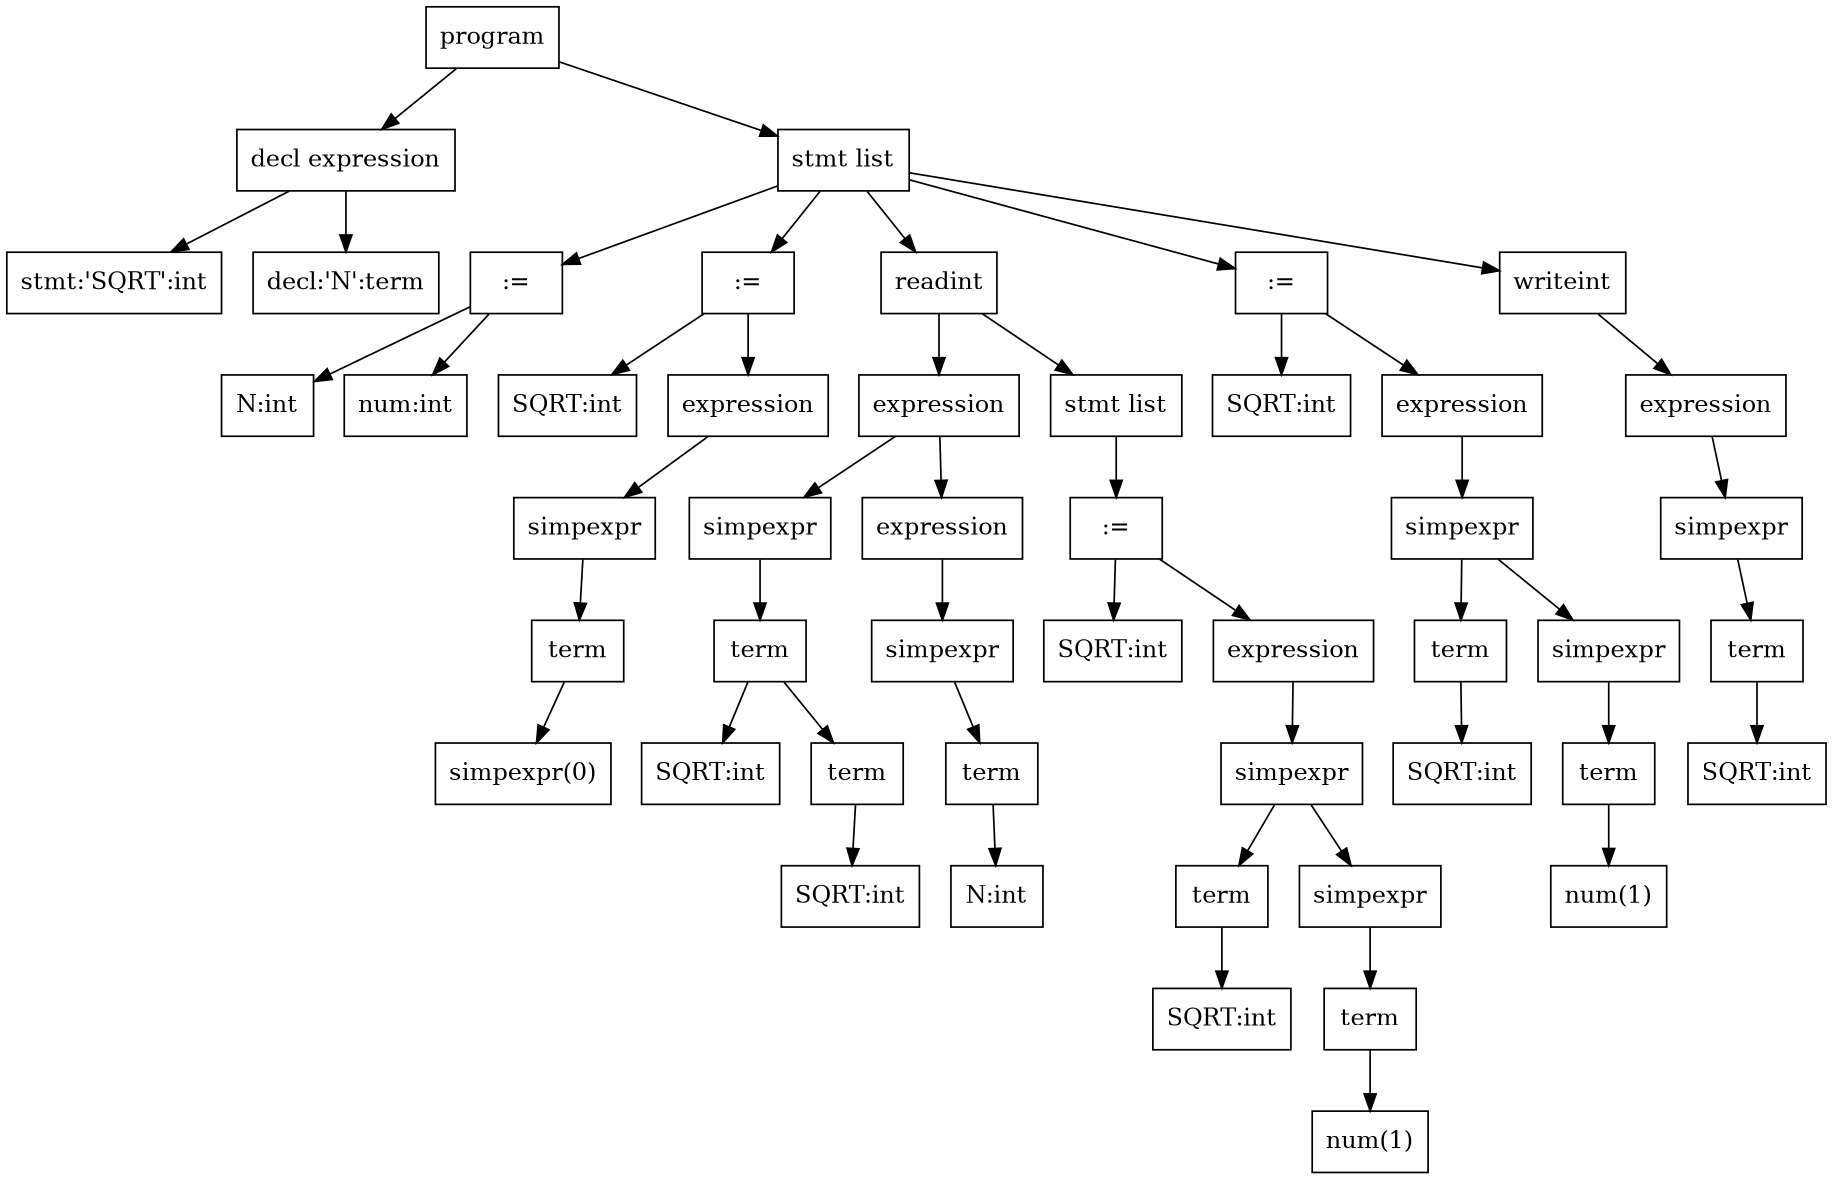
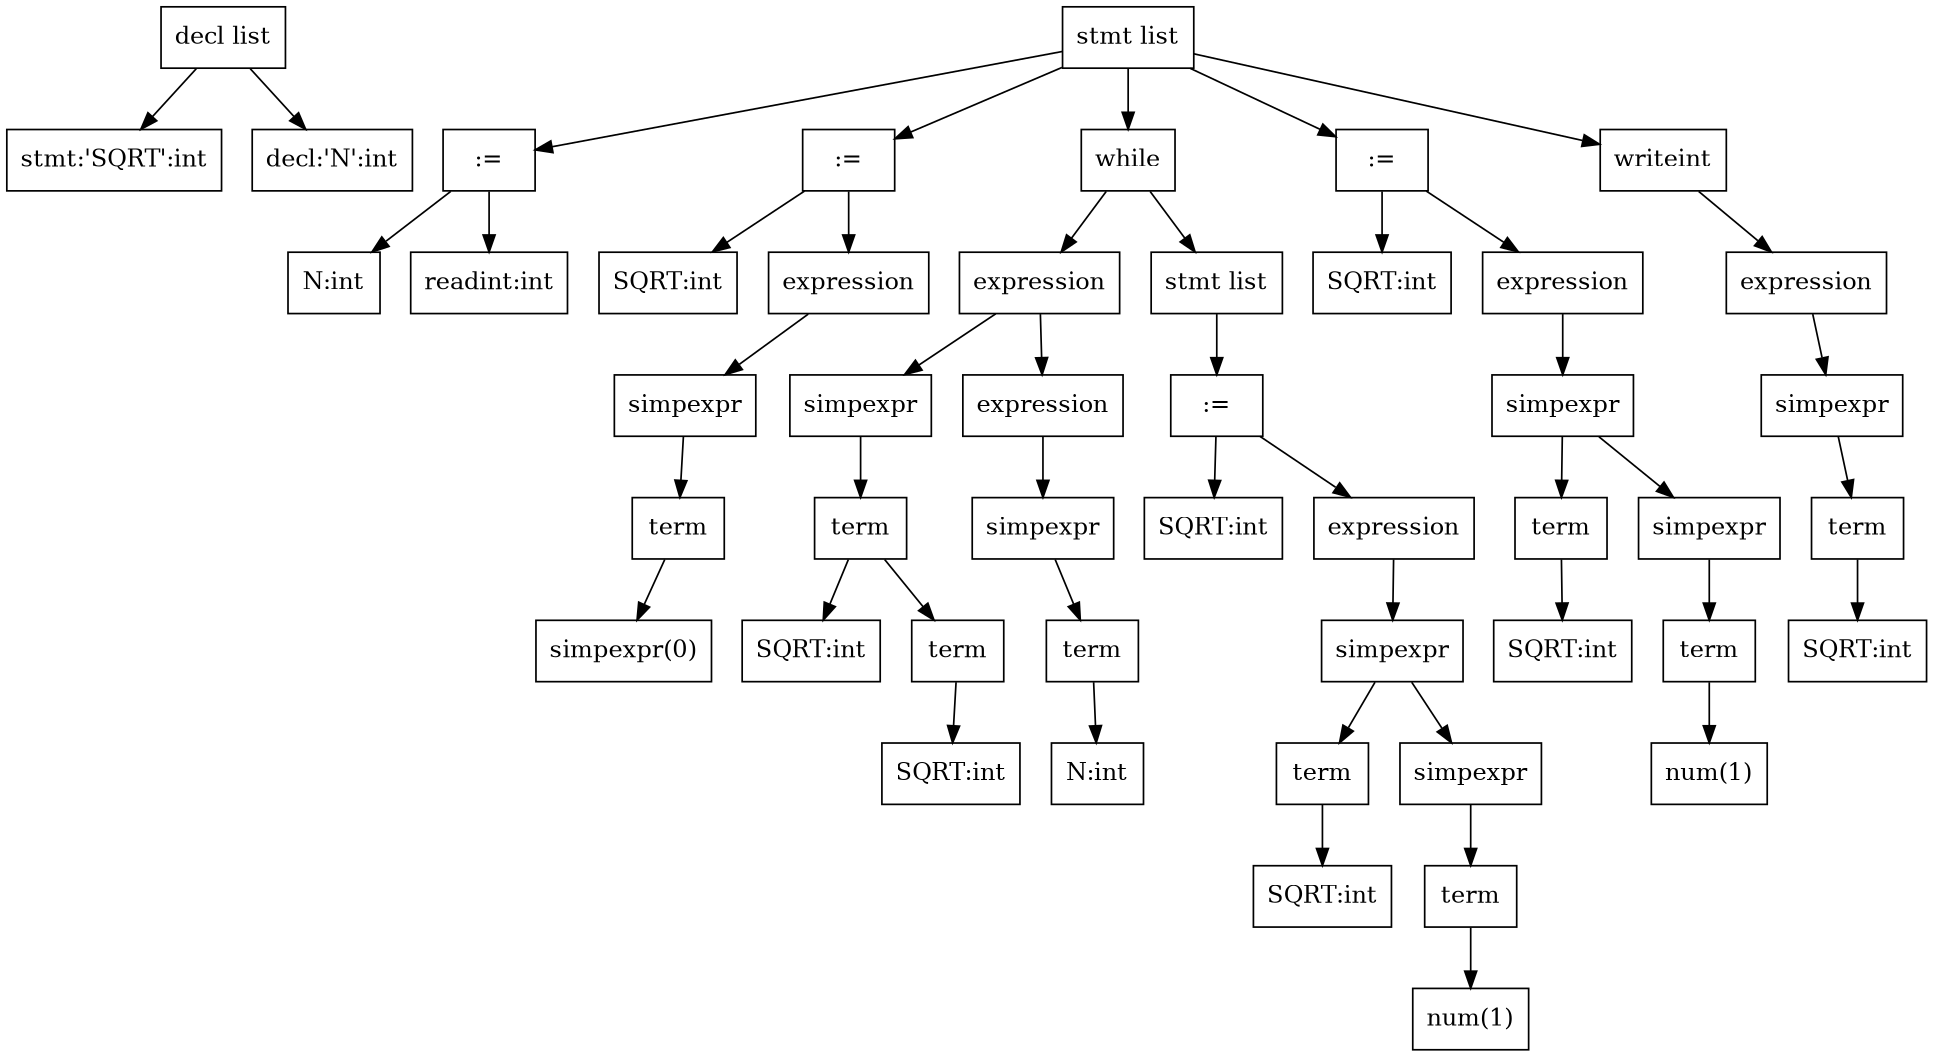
(493, 37) -> none
(346, 160) -> (223, 37)
(346, 283) -> (332, 160)
(939, 283) -> (1128, 160)
(406, 406) -> (489, 283)
